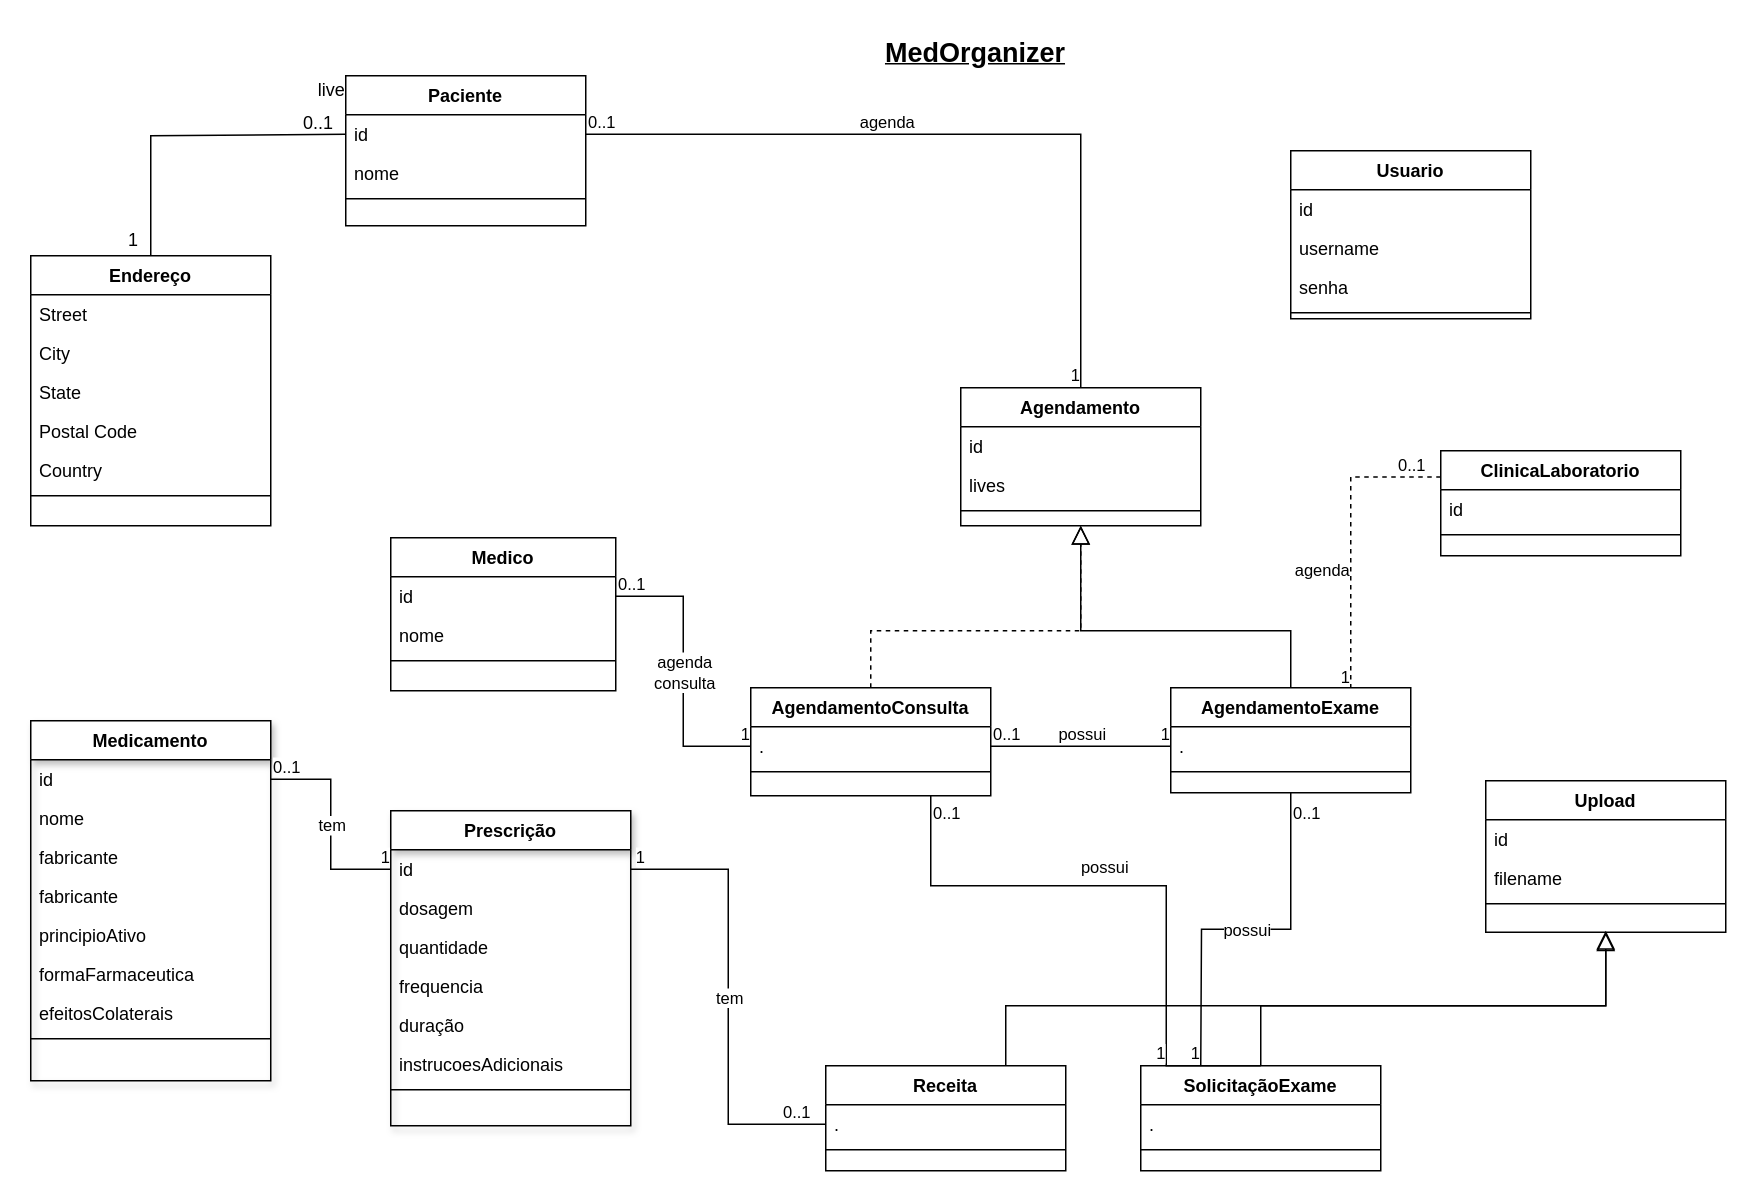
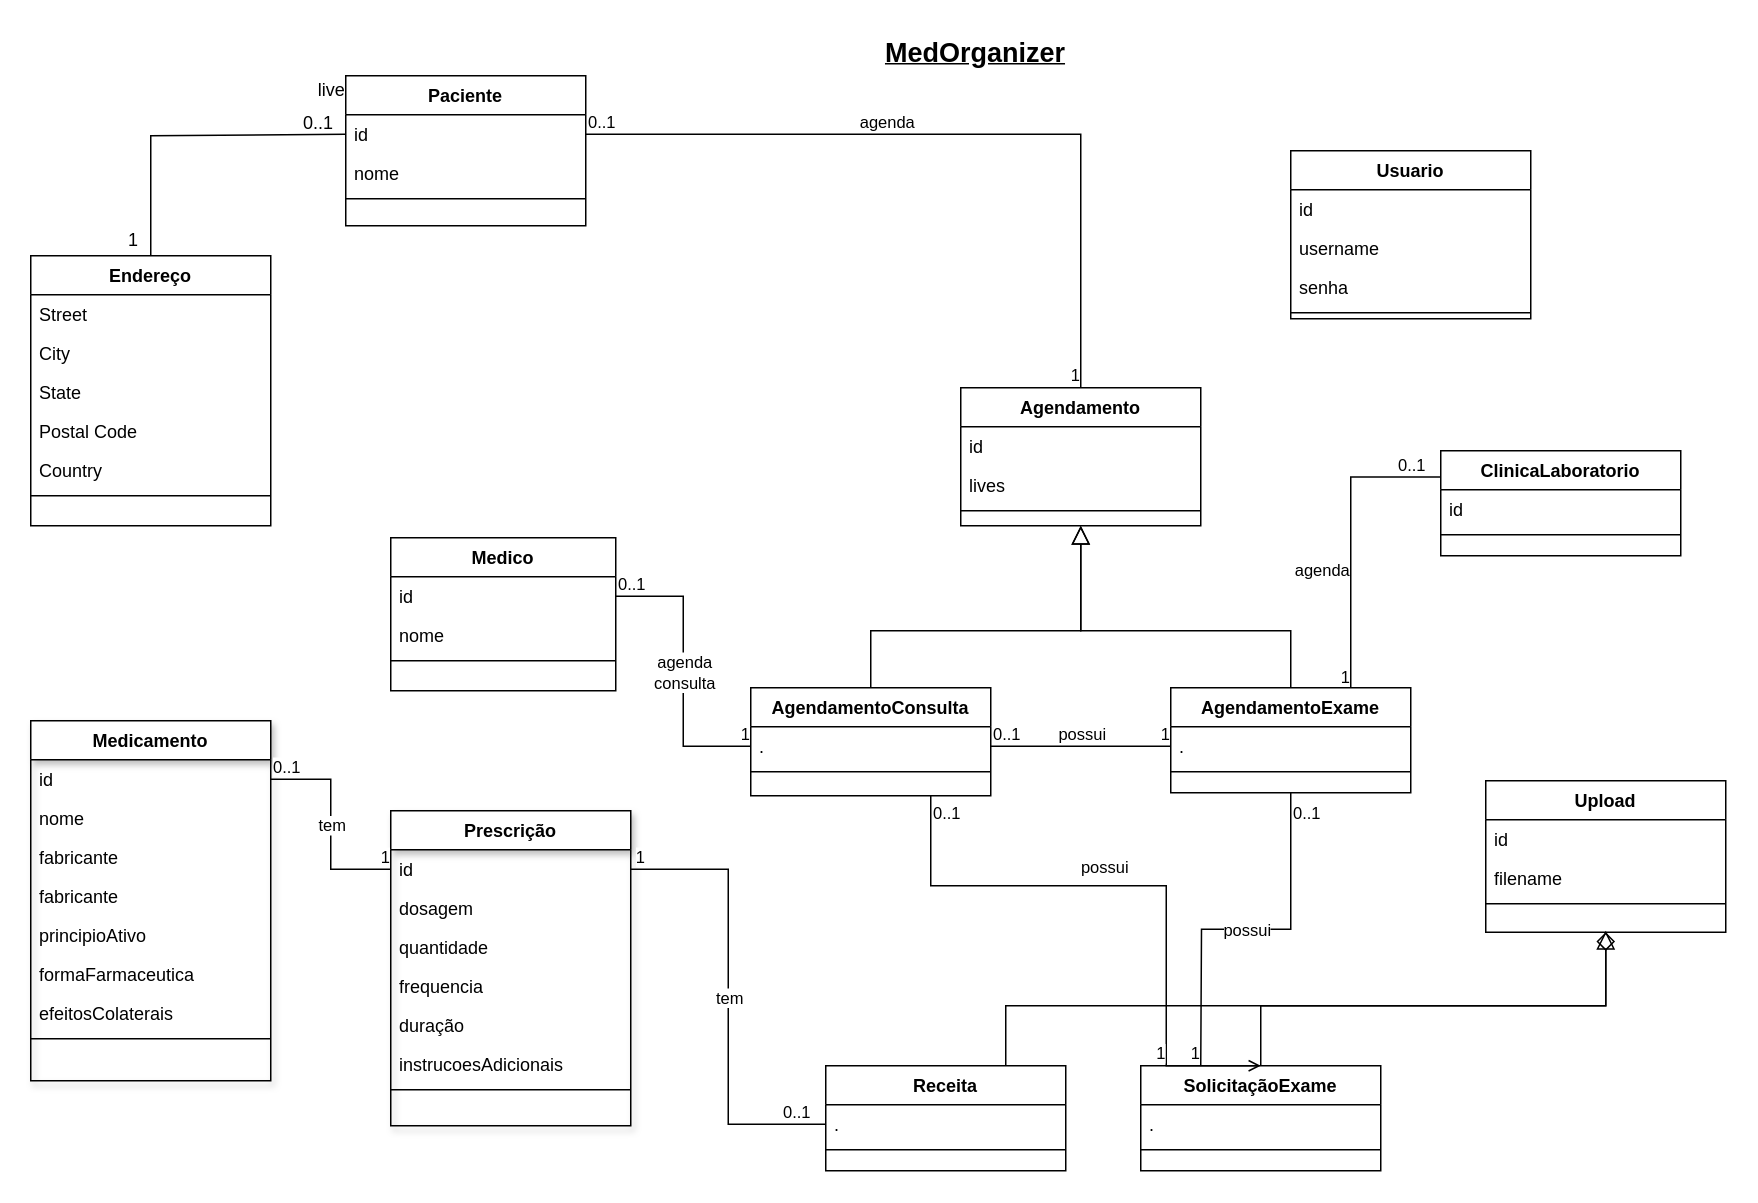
(1351, 537) -> (1351, 537)
(948, 631) -> (948, 631)
(1261, 1065) -> (1261, 1065)
(1254, 1066) -> (1253, 1066)
